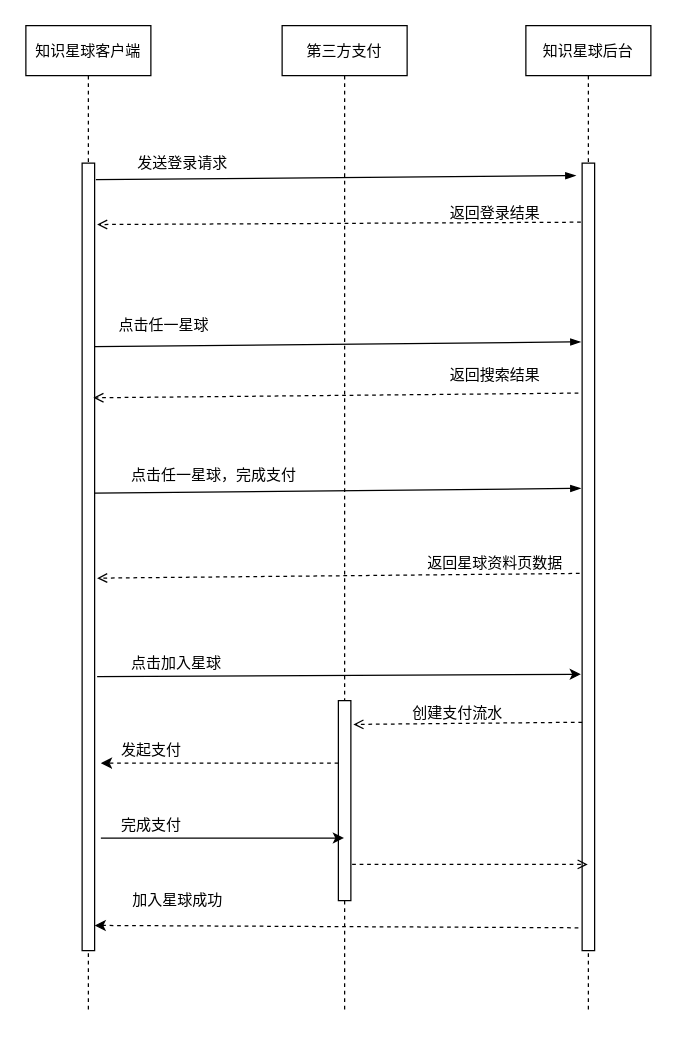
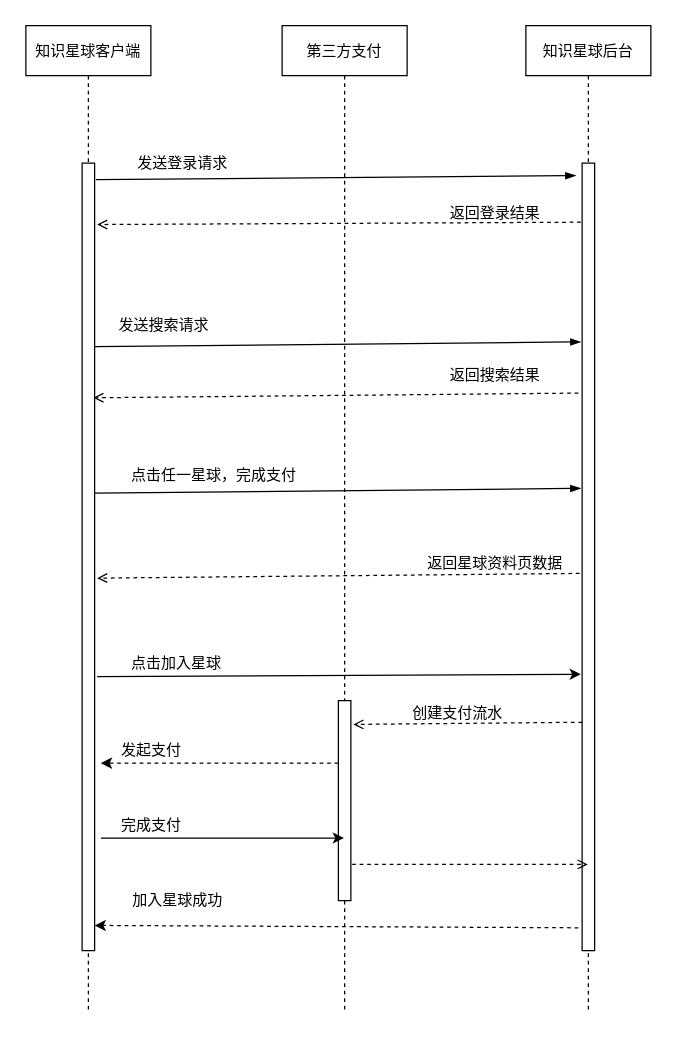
(164, 326) -> (164, 326)
